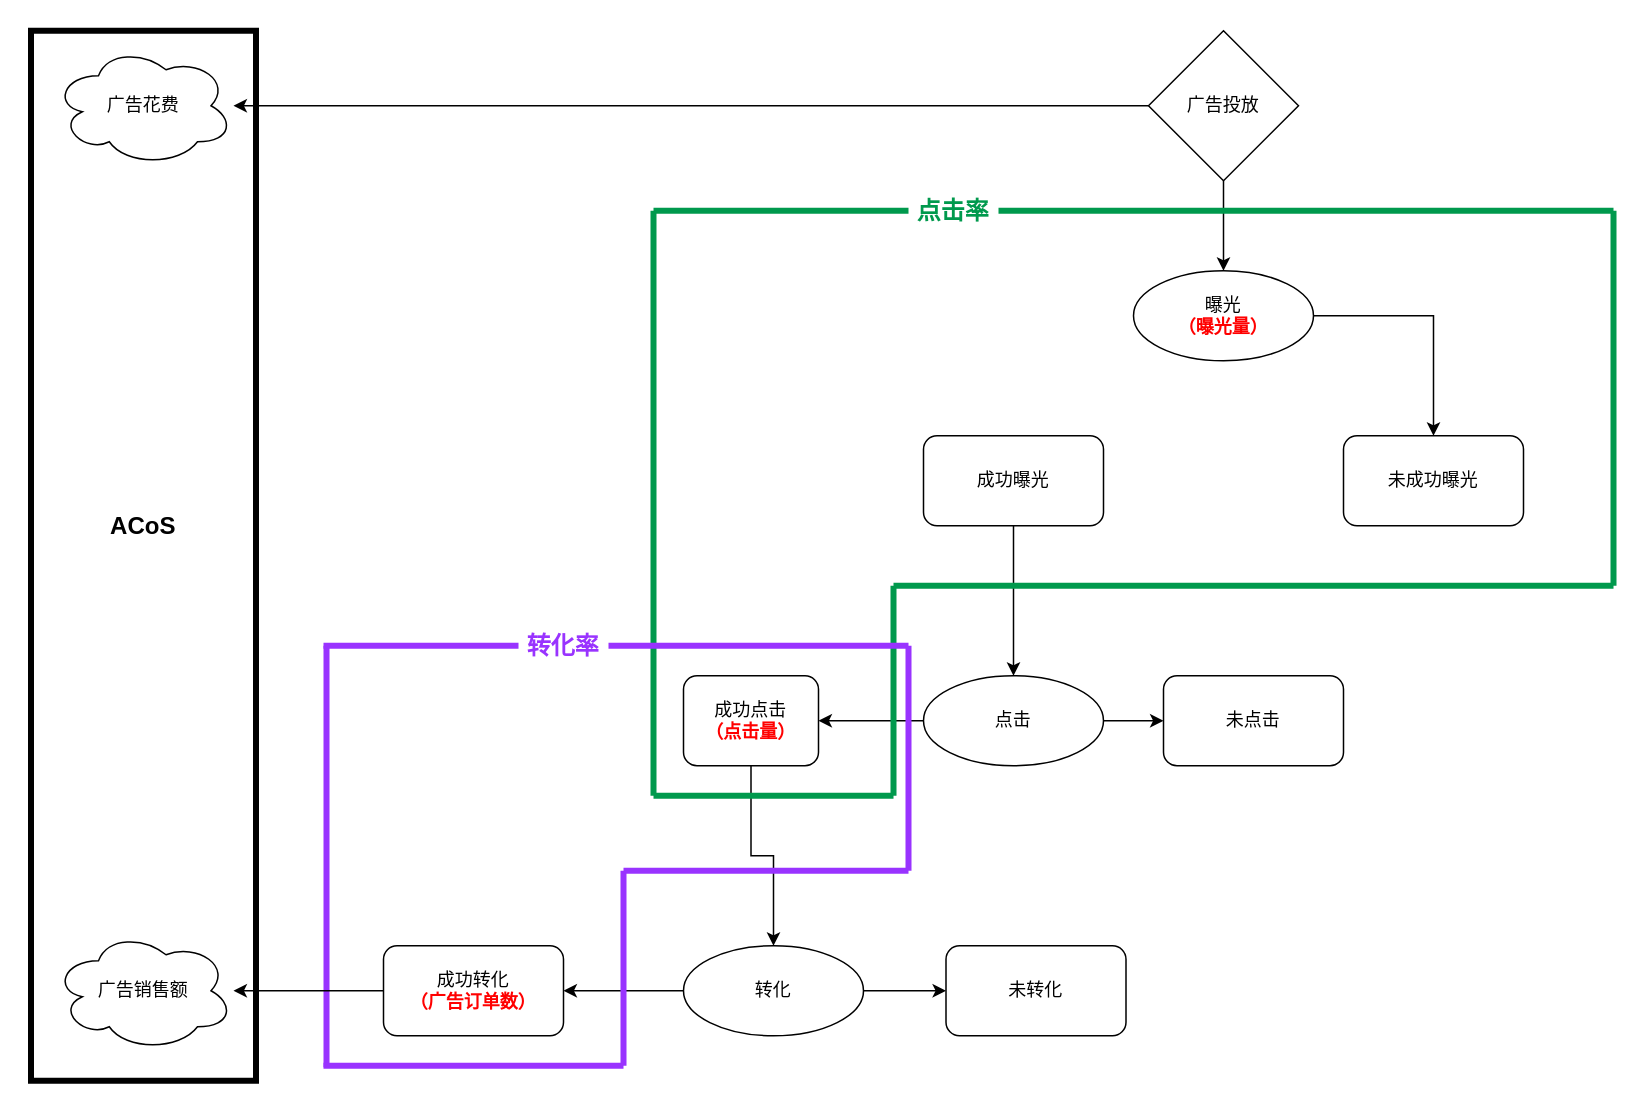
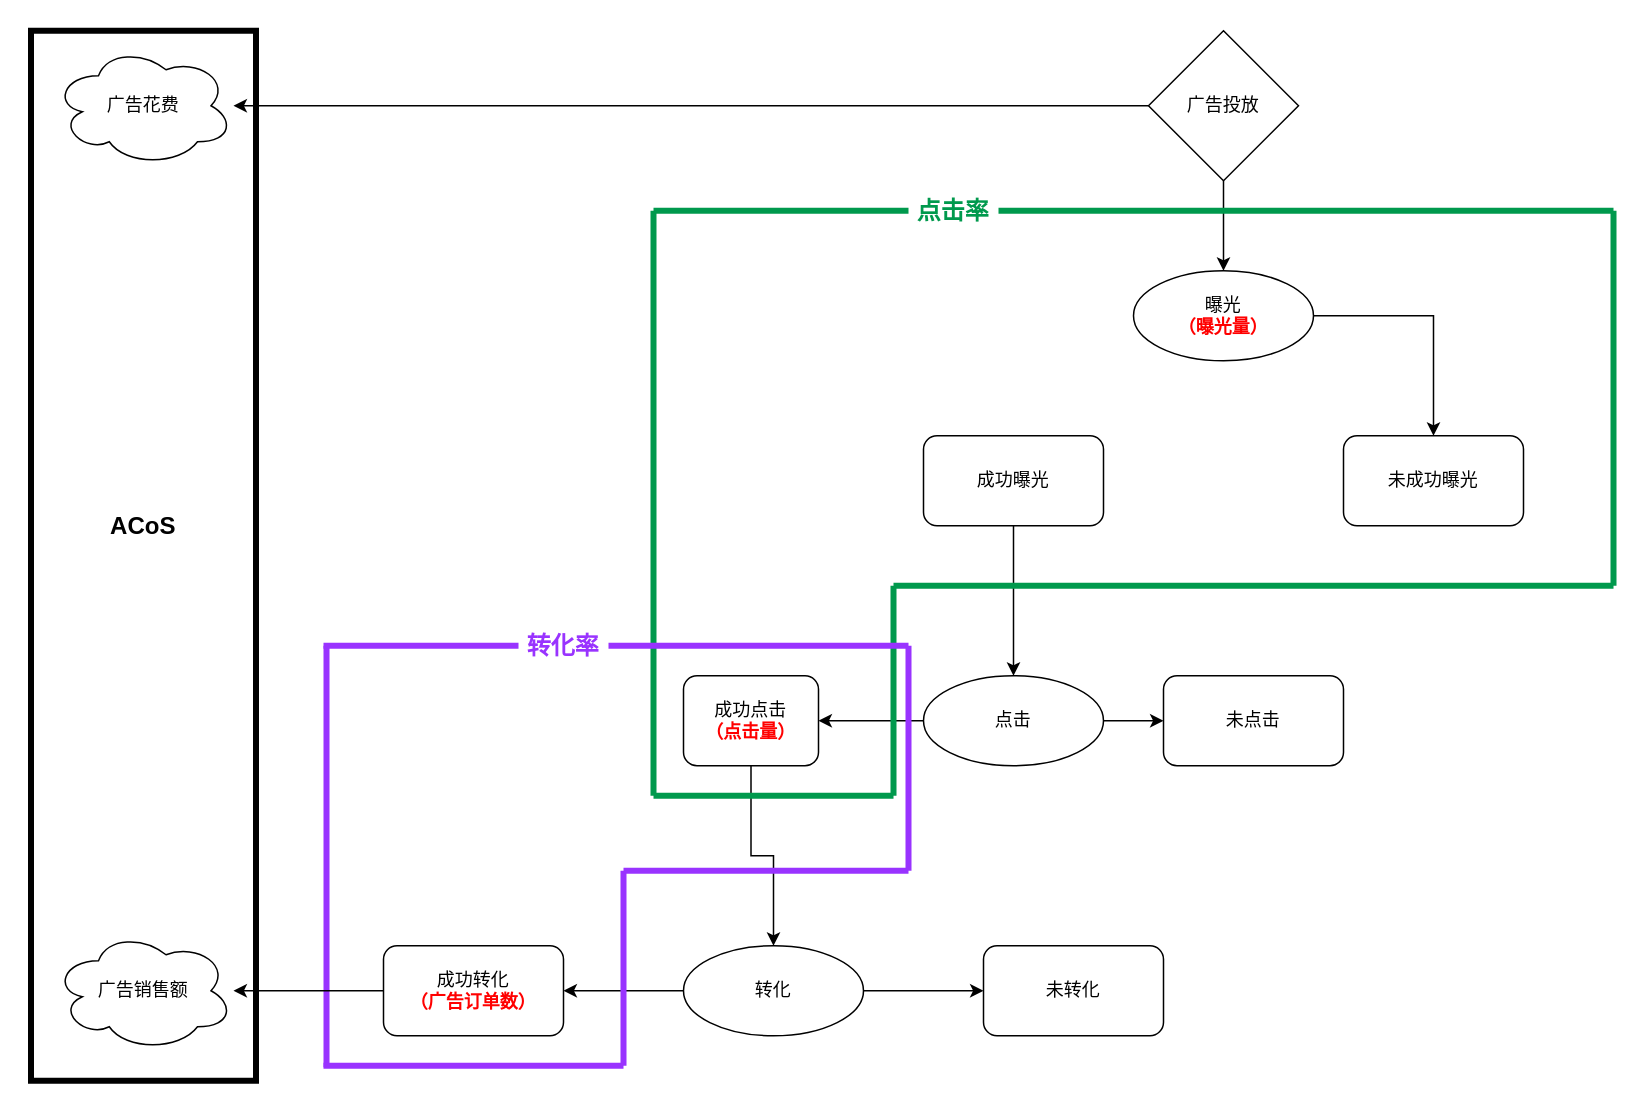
(1036, 991) -> (1073, 991)
